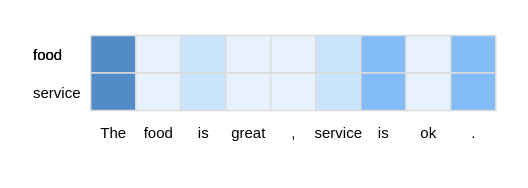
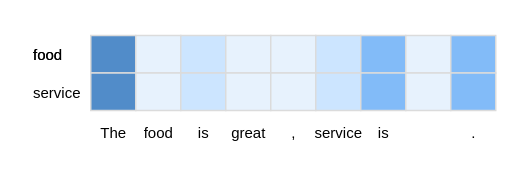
(428, 133) -> none
